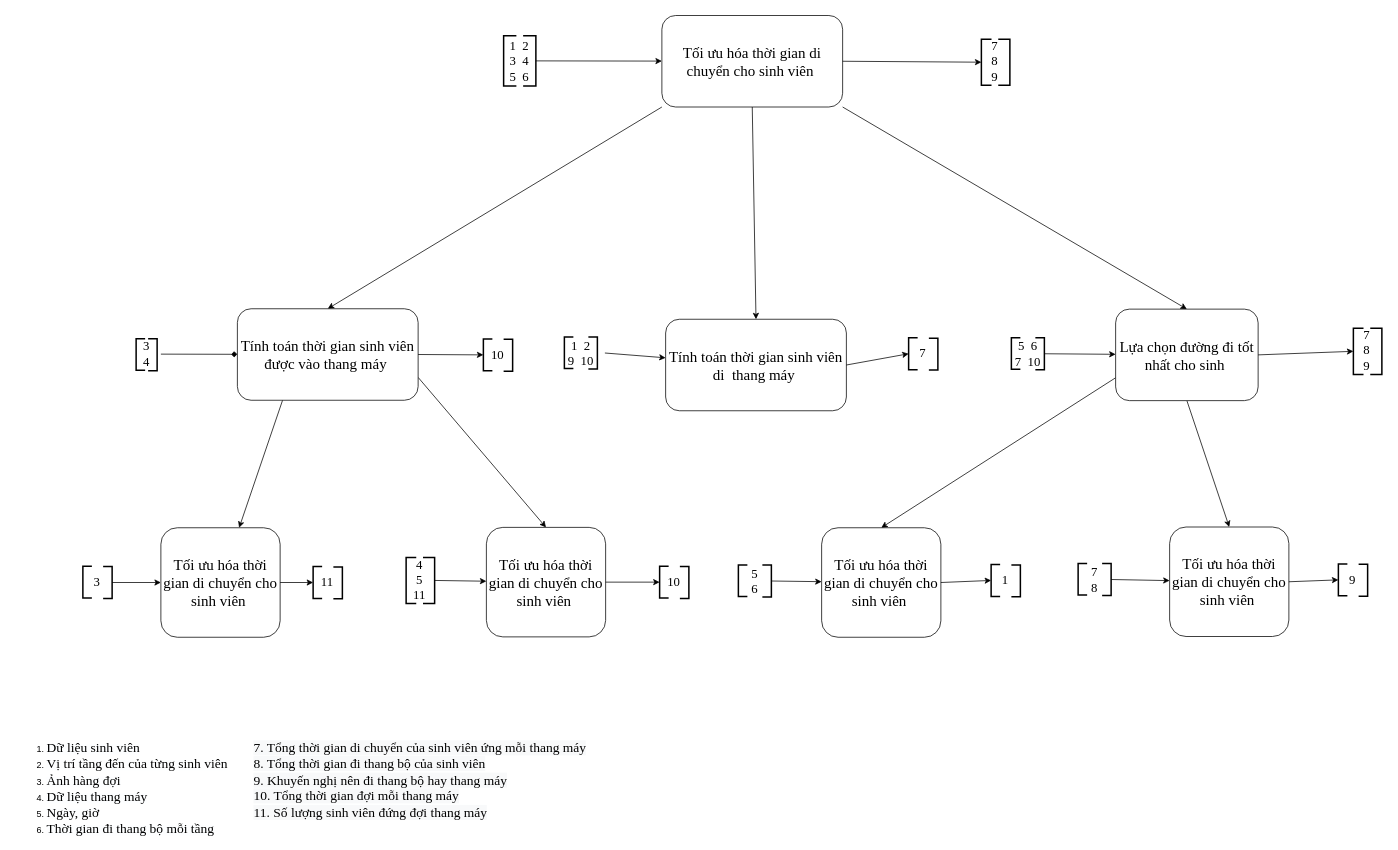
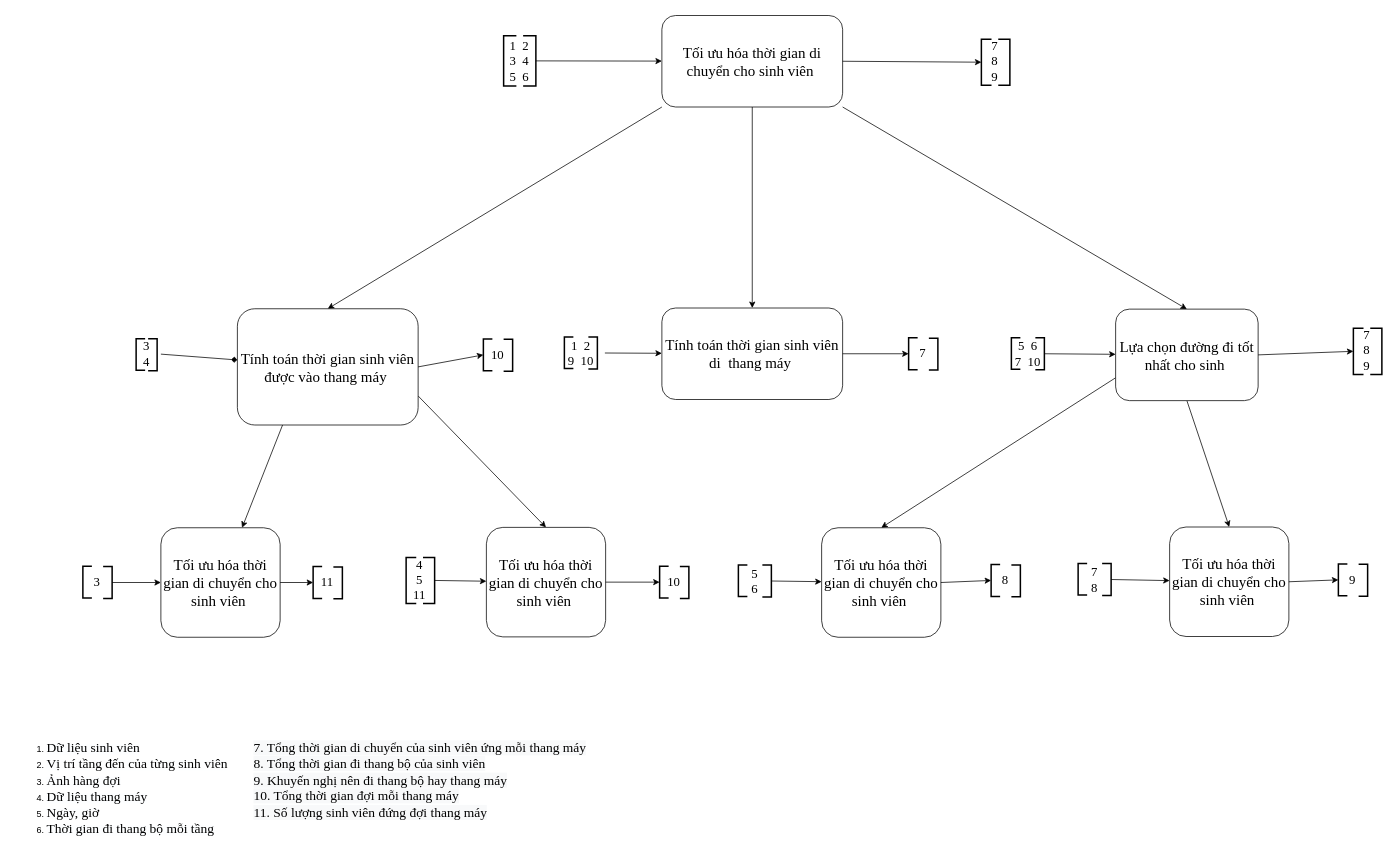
(328, 354) -> (328, 367)
(756, 365) -> (752, 354)
(1005, 580) -> (1005, 580)
